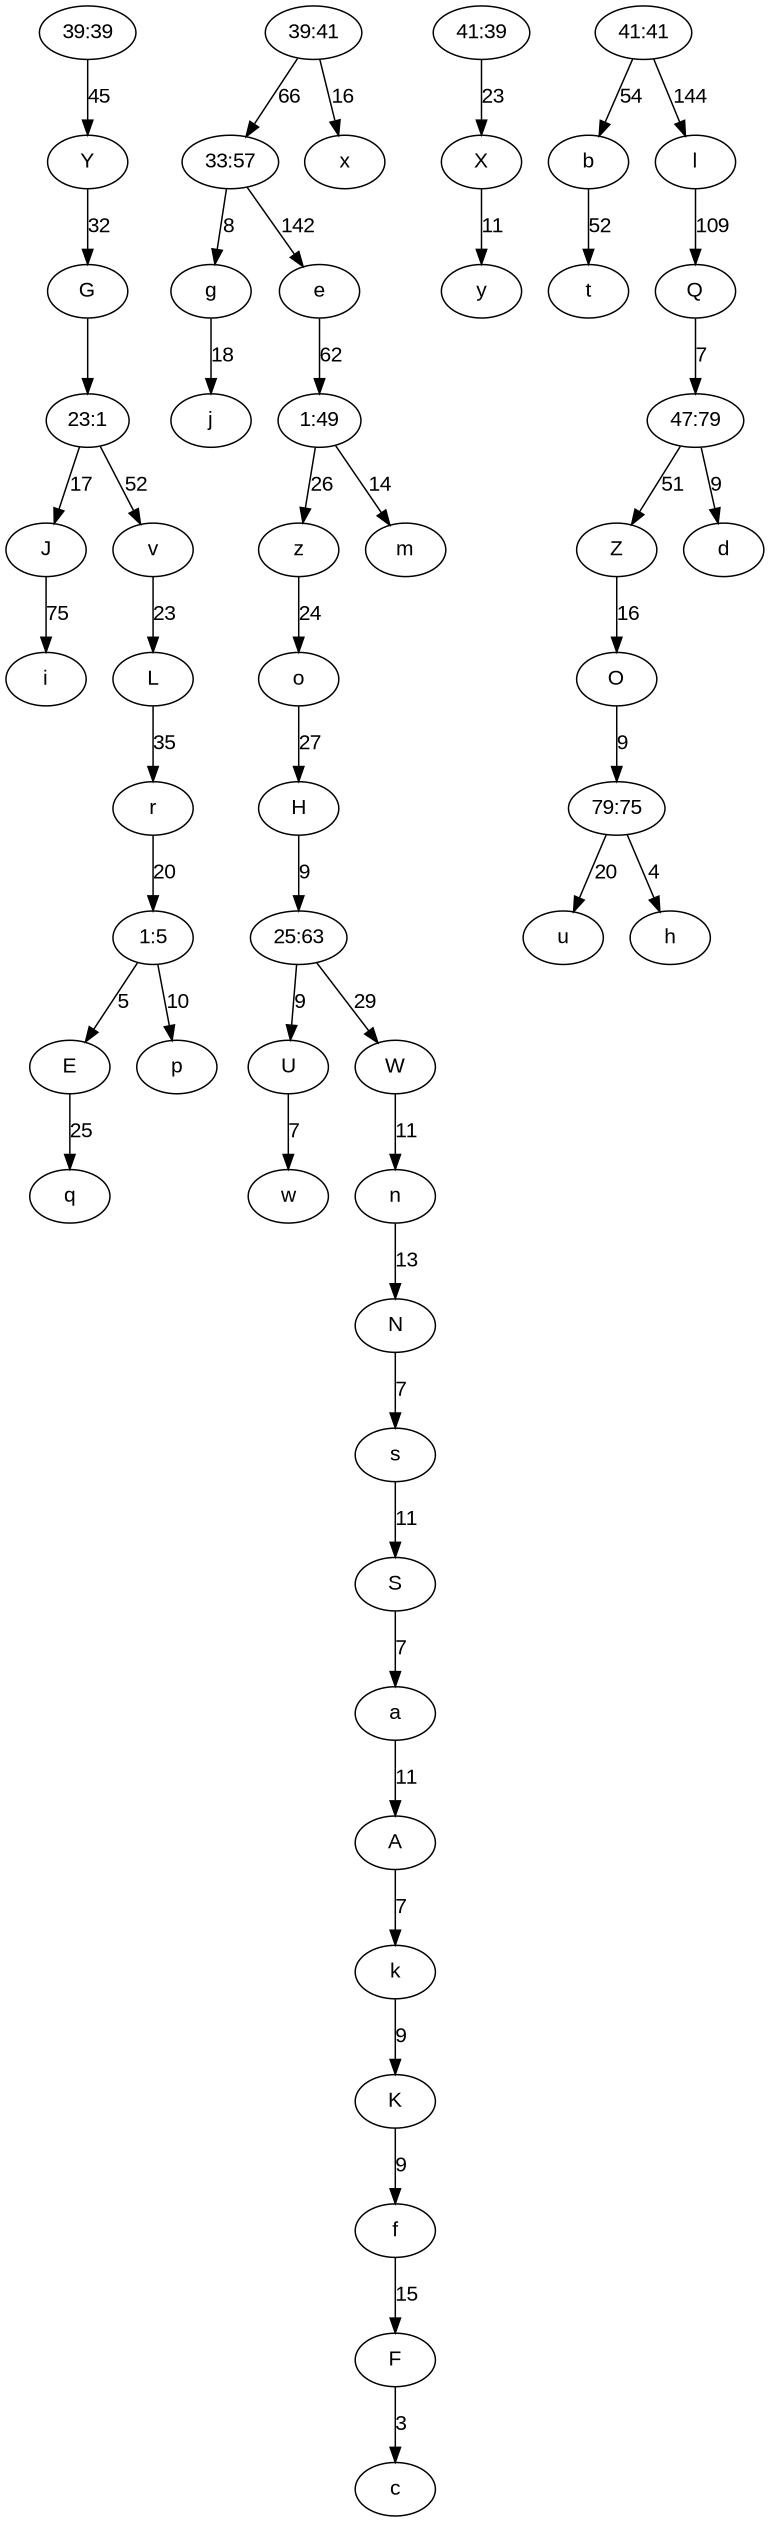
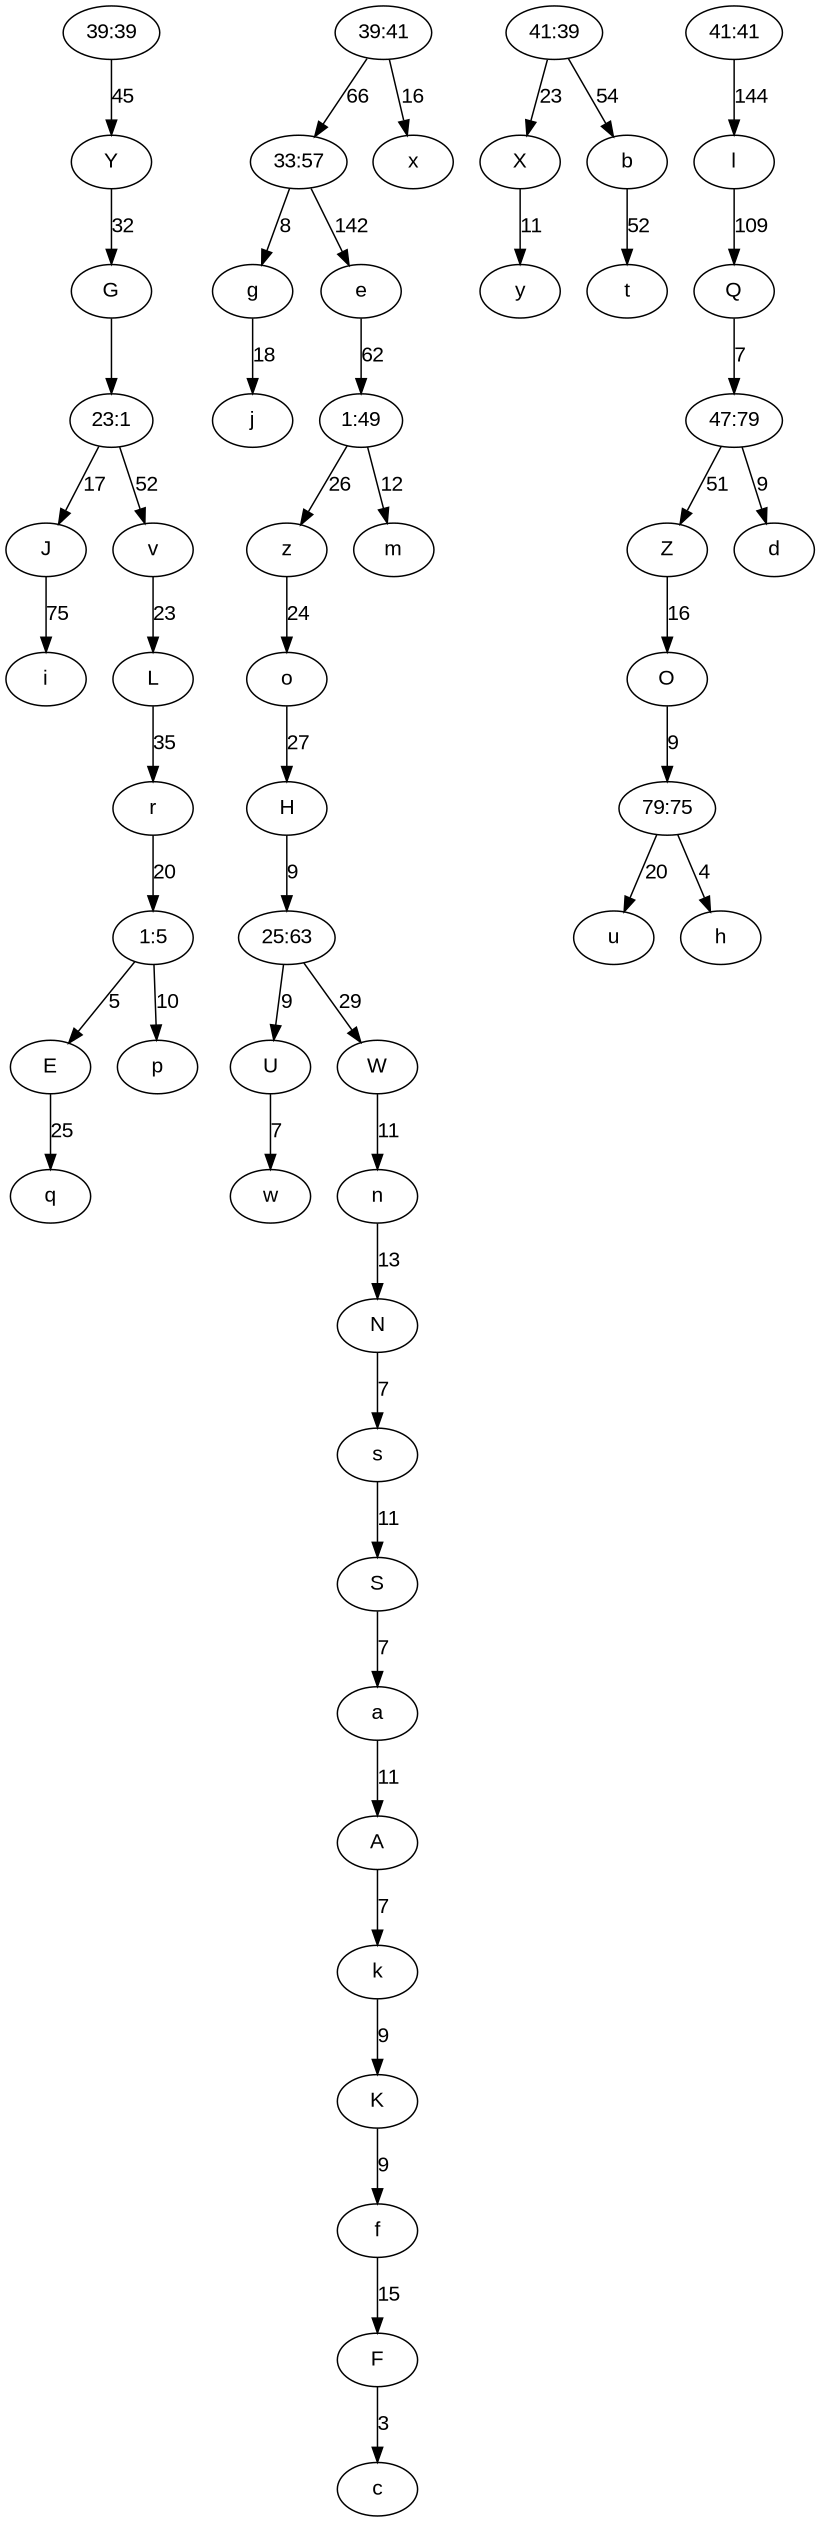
(619, 91) -> (587, 91)
(380, 485) -> (392, 485)
